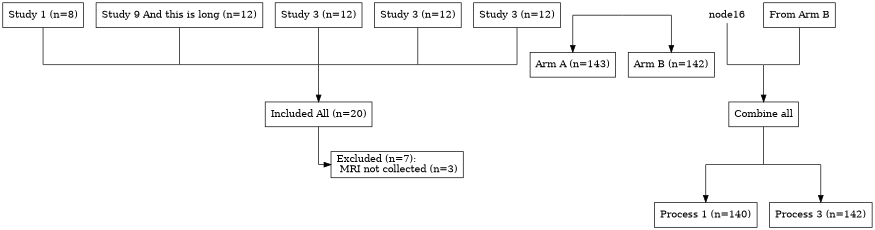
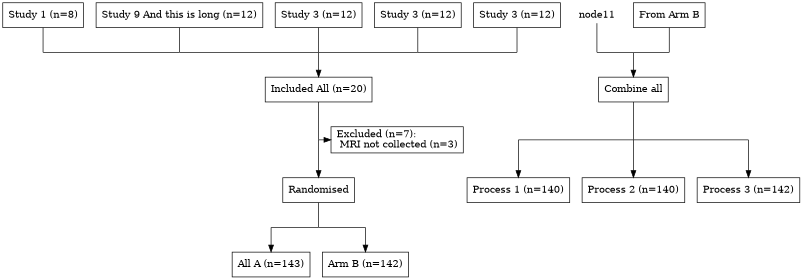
(727, 15) -> (597, 15)
(573, 65) -> (271, 265)
none -> (319, 190)
none -> (633, 190)
